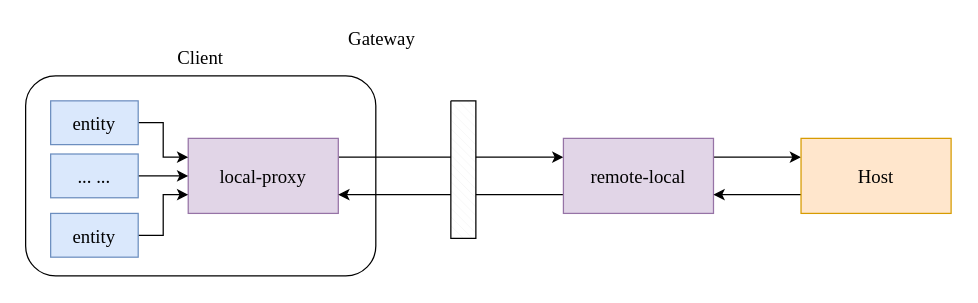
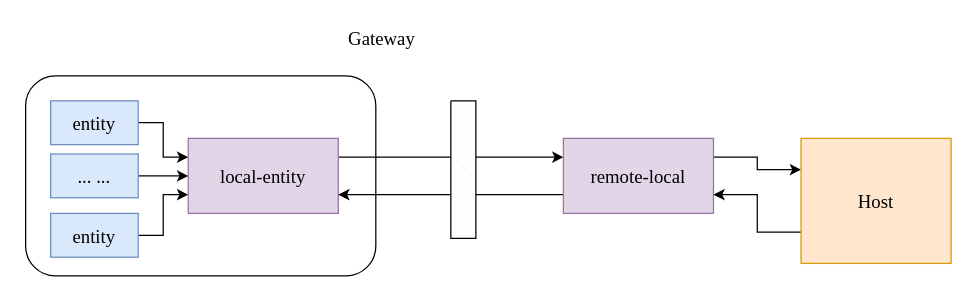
(201, 57) -> none
(263, 176) -> (263, 176)
(876, 176) -> (876, 201)
